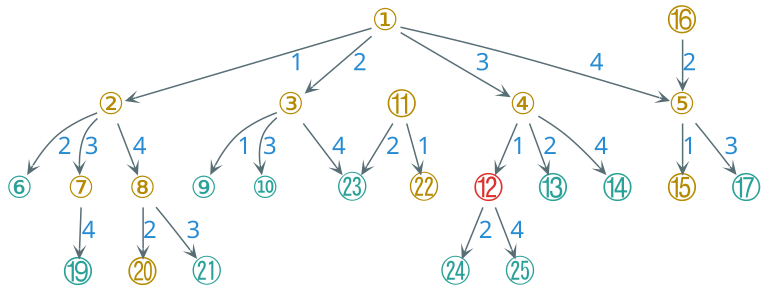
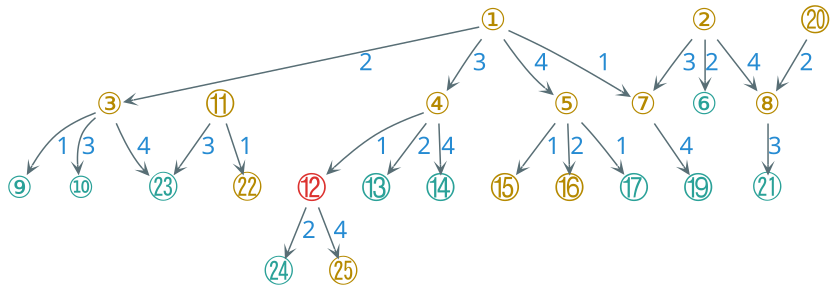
(683, 60) -> (569, 144)
(253, 63) -> (566, 59)
(393, 148) -> (209, 148)
(732, 148) -> (623, 148)
(143, 228) -> (794, 61)
(521, 274) -> (344, 274)
